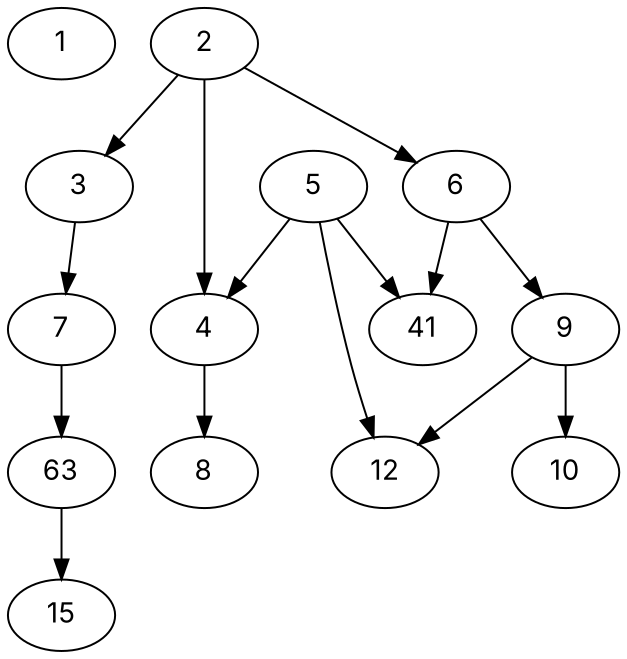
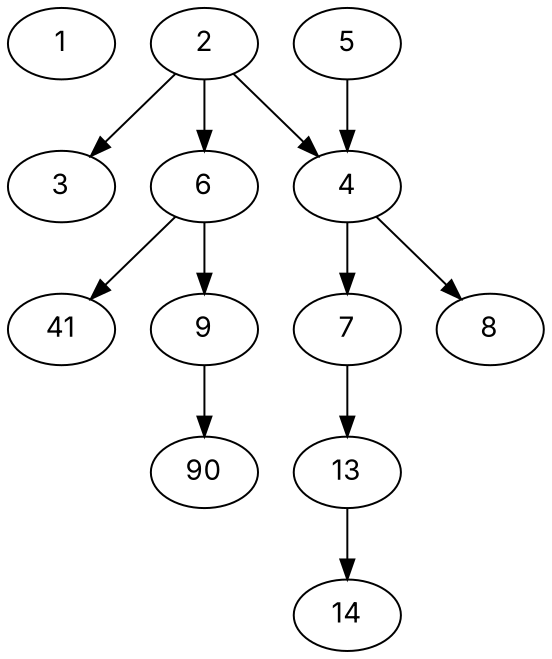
(72, 248) -> (347, 248)
(362, 250) -> none
(62, 472) -> (347, 472)
(385, 472) -> none
(566, 472) -> (204, 472)
(62, 615) -> (347, 615)
